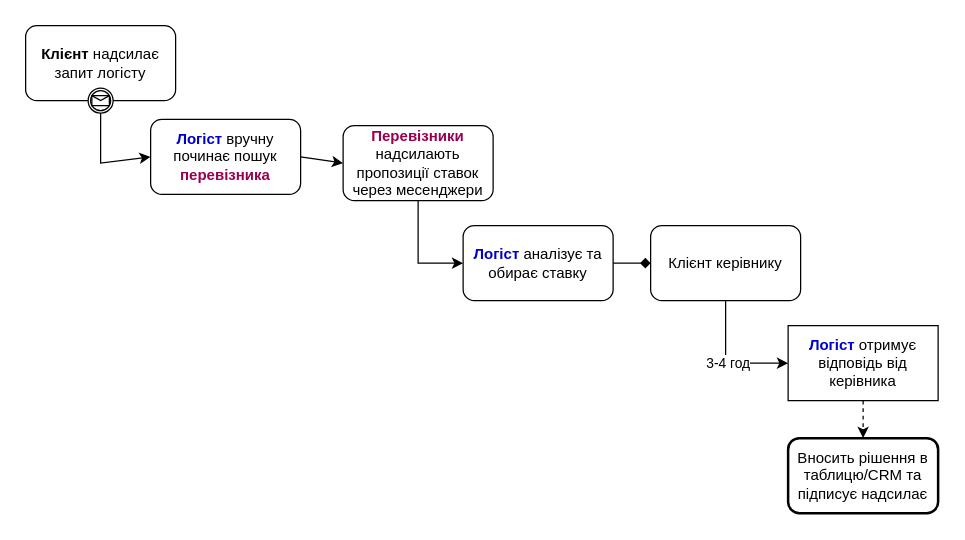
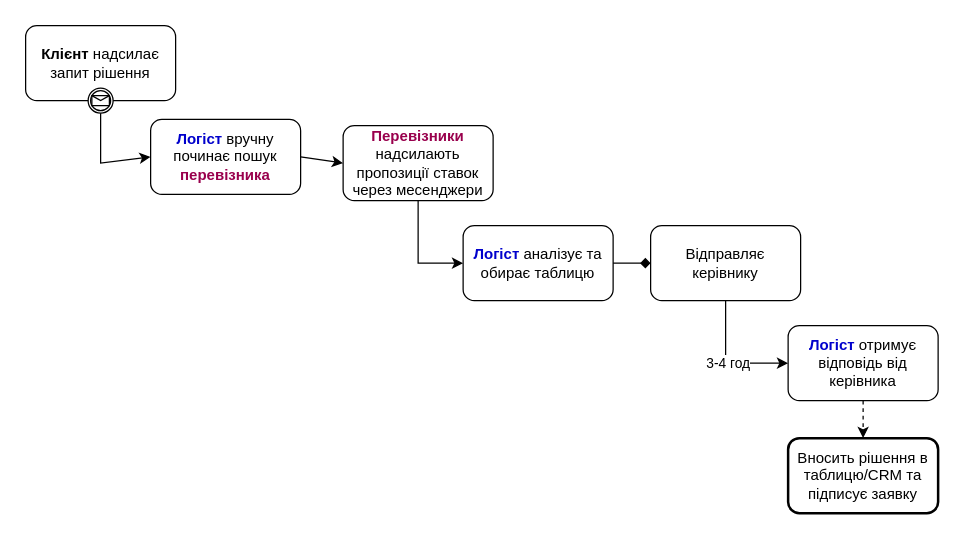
(101, 63) -> (101, 63)
(538, 263) -> (538, 263)
(726, 263) -> (726, 263)
(863, 363) -> (863, 363)
(863, 476) -> (863, 476)
